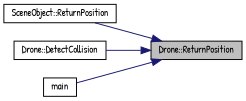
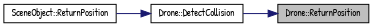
(124, 31) -> (129, 14)
(60, 87) -> none
